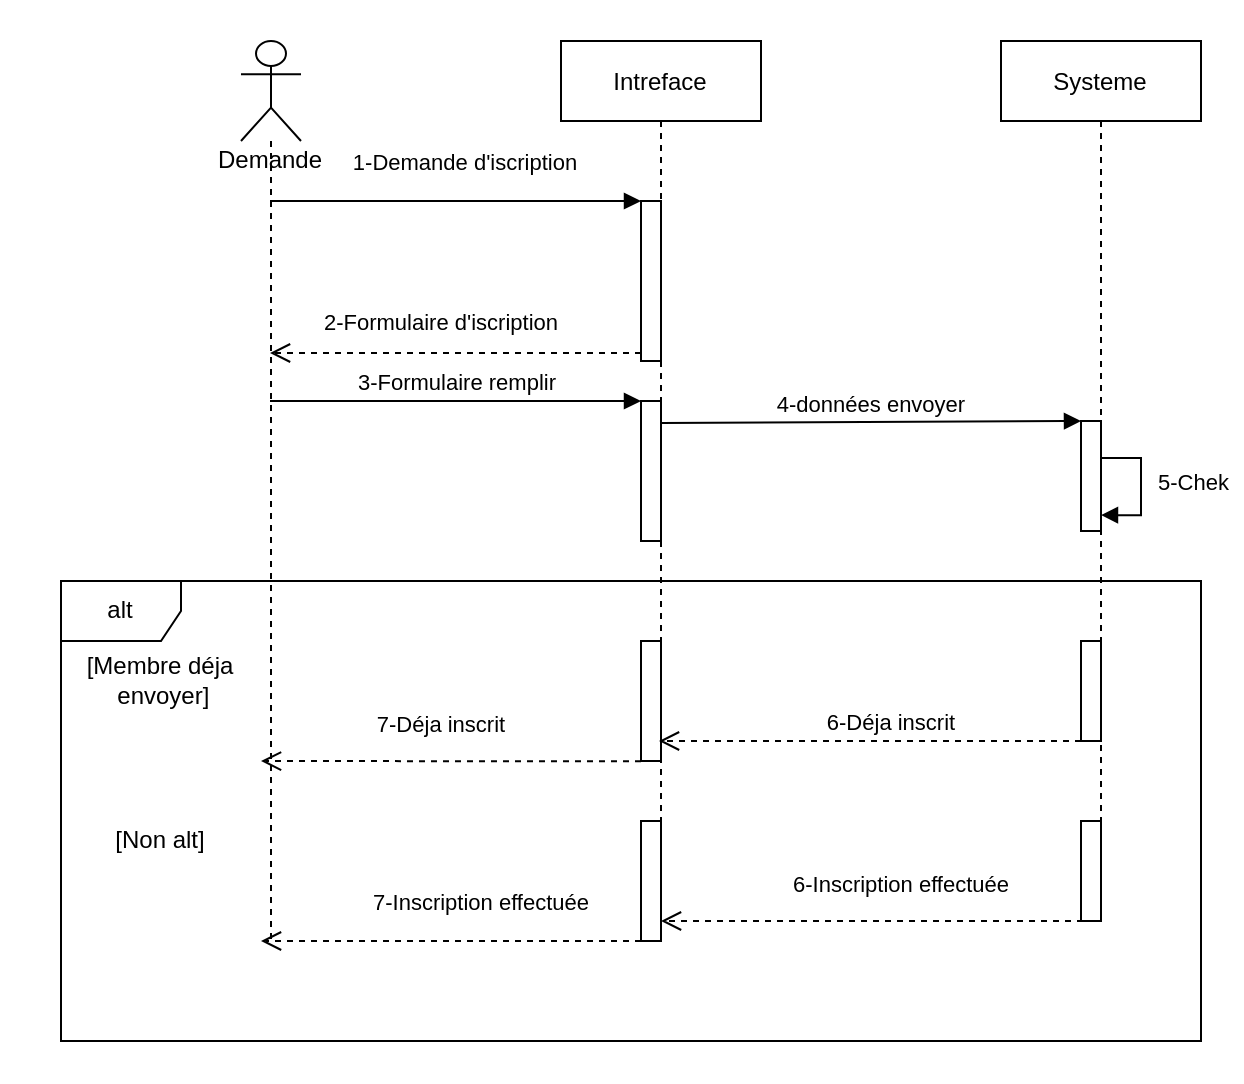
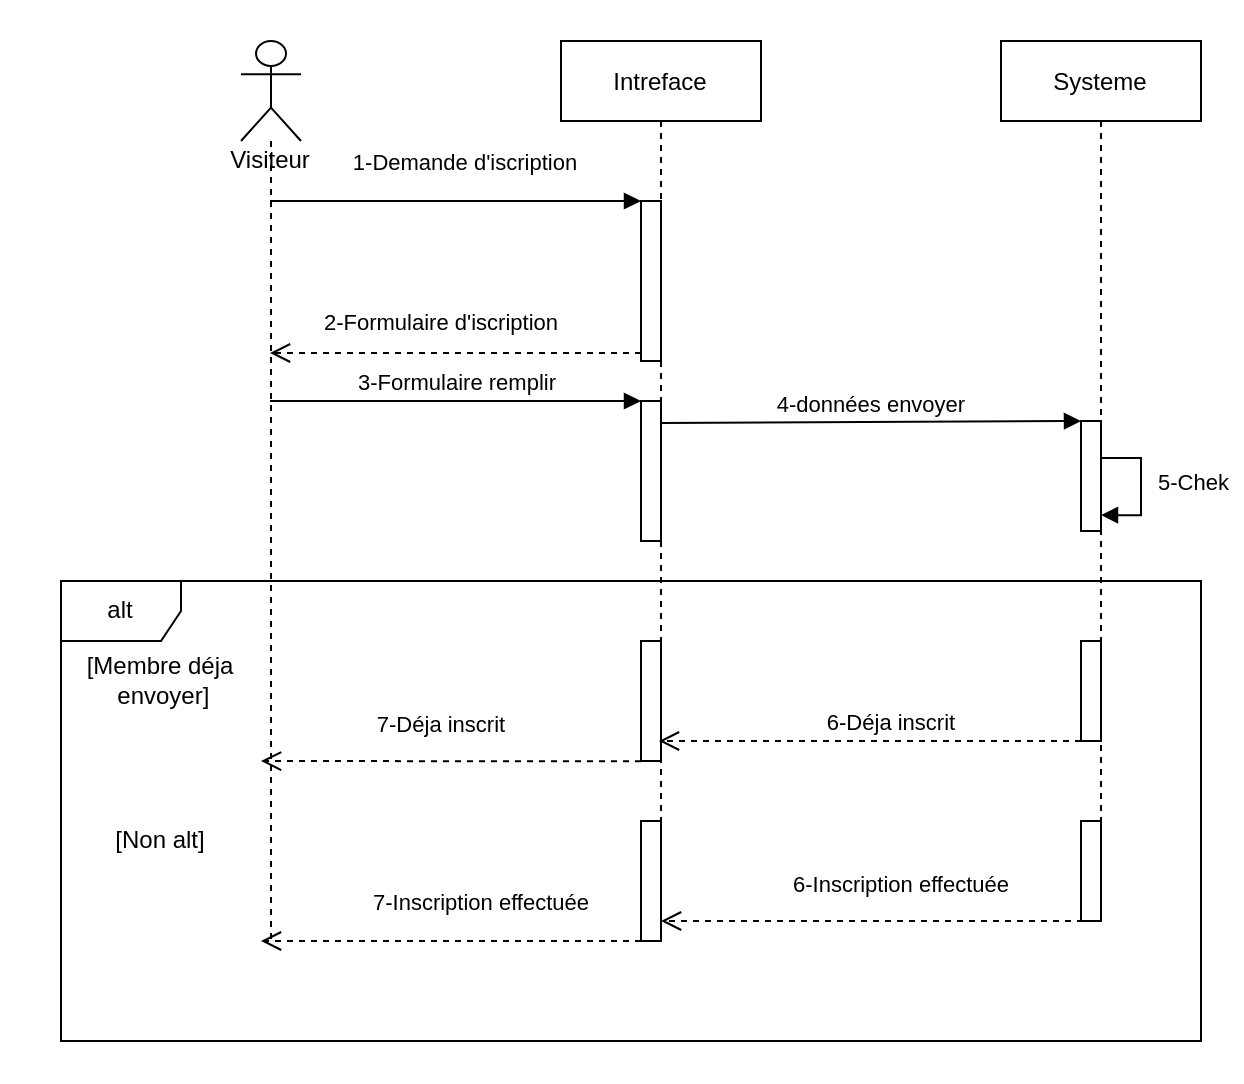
(271, 161) -> (271, 161)
